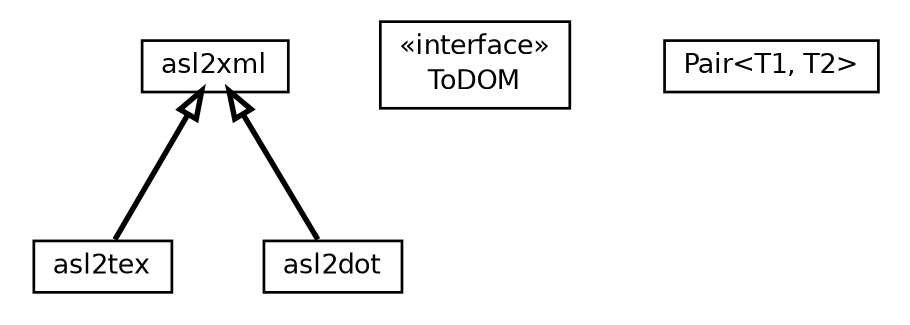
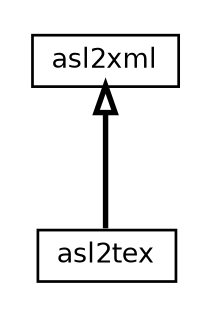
(475, 65) -> none
(770, 65) -> none
(332, 265) -> none
